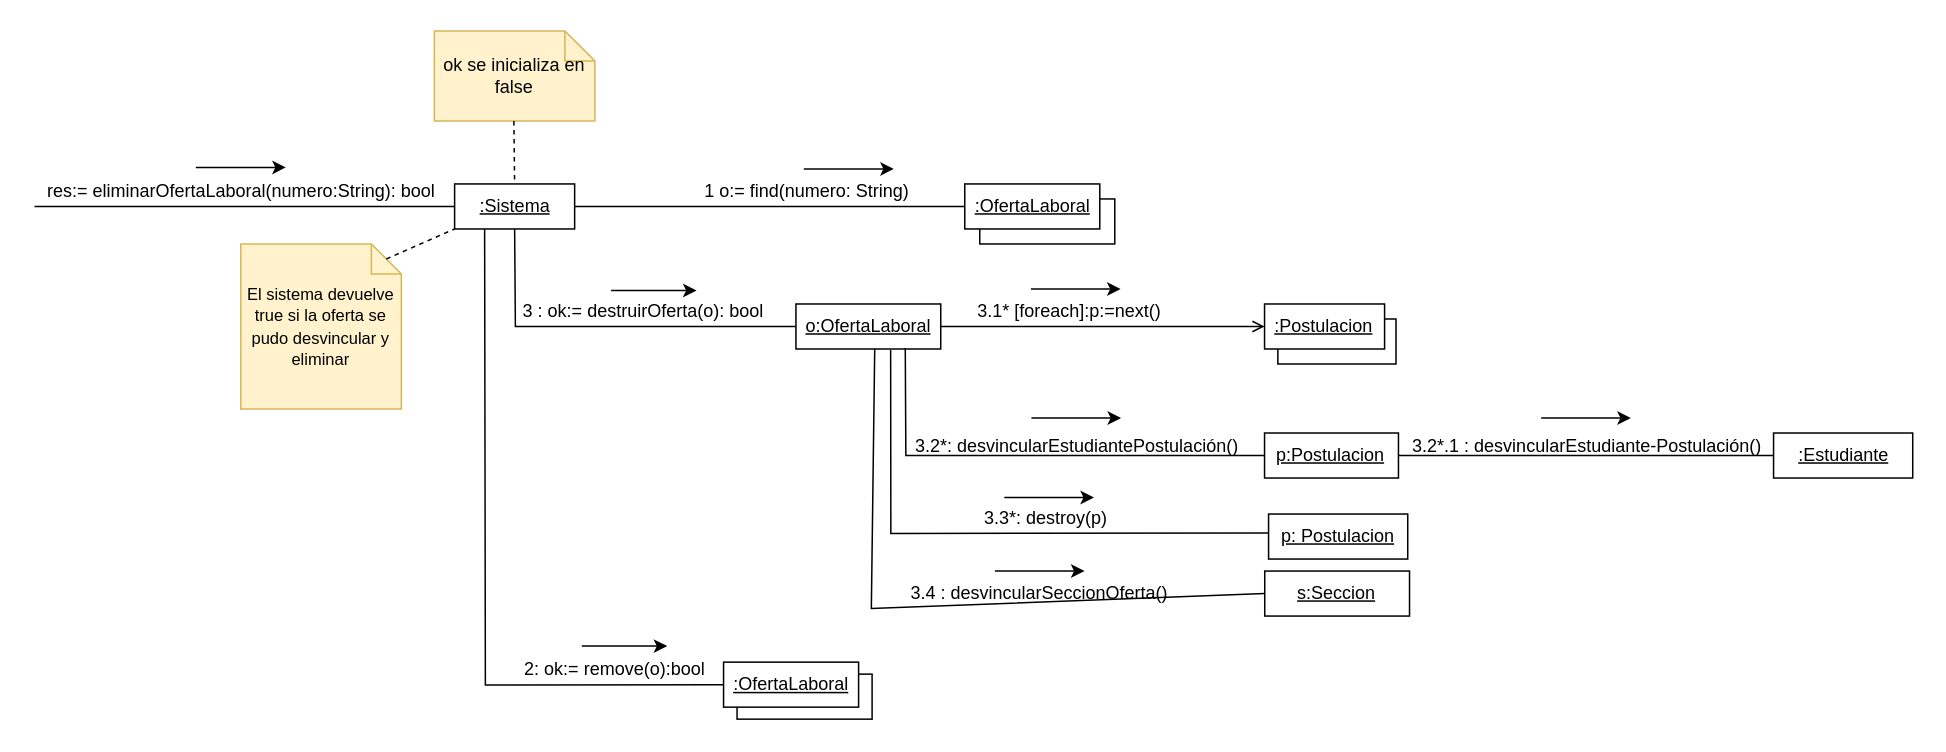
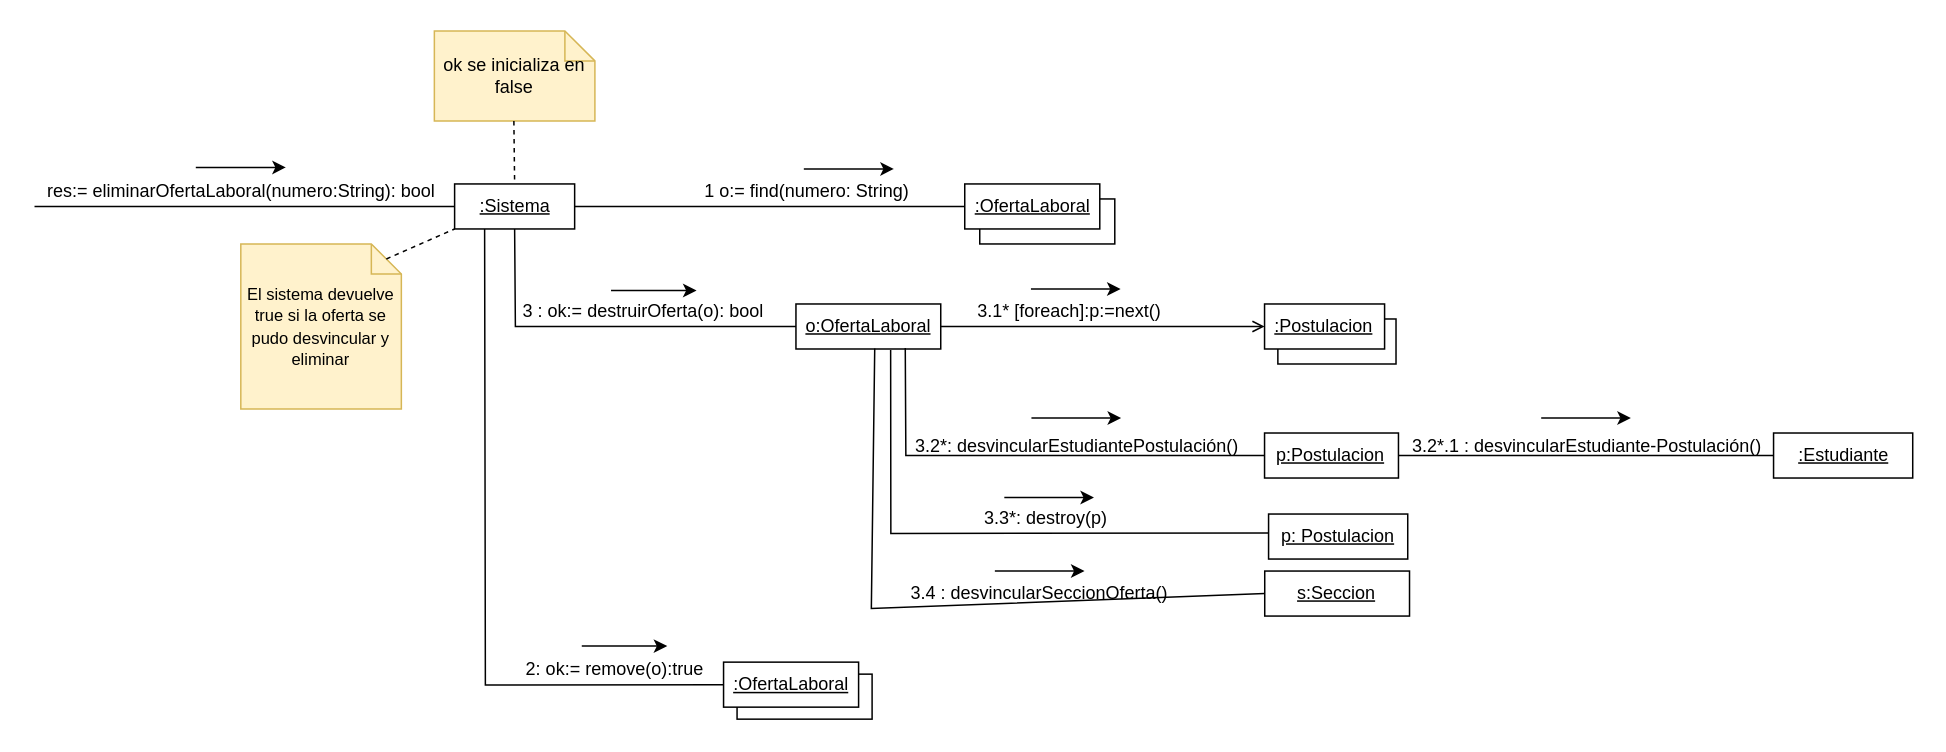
(615, 670) -> (615, 670)
